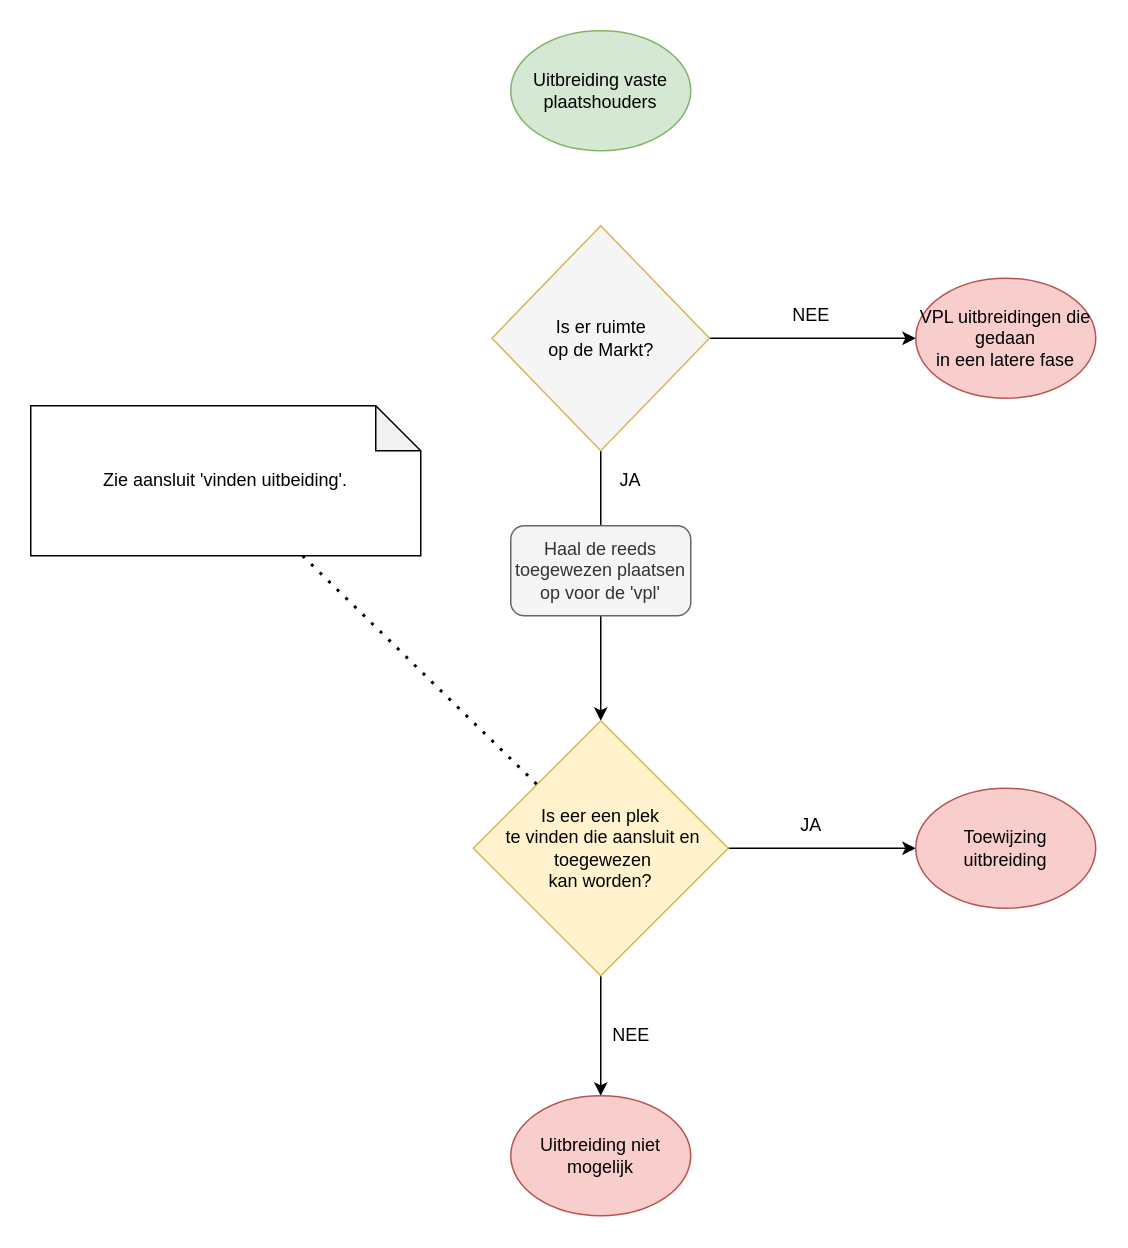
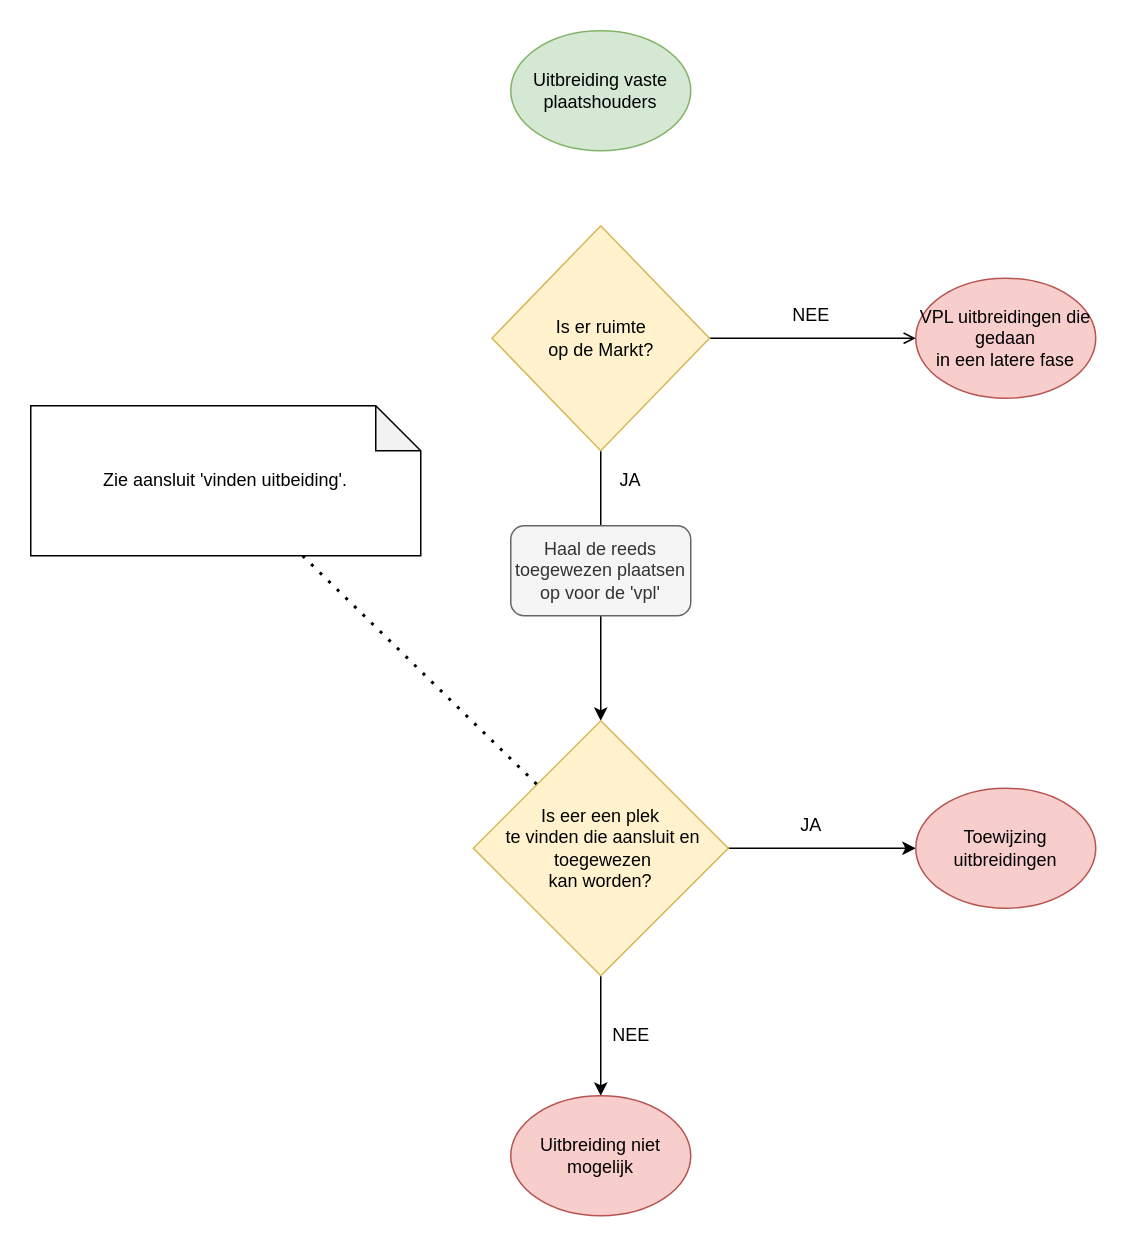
(601, 338) -> (601, 338)
(904, 338) -> (906, 338)
(1006, 848) -> (1006, 848)
